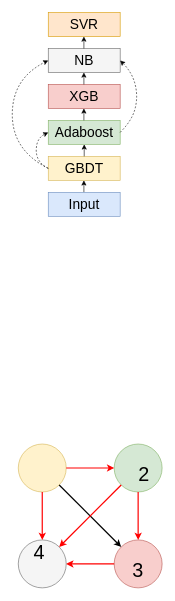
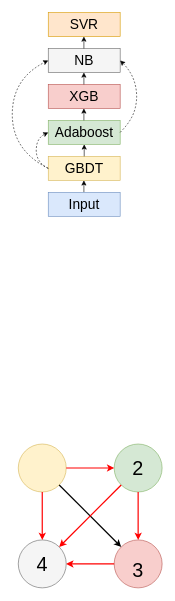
(144, 474) -> (138, 468)
(39, 552) -> (42, 564)
